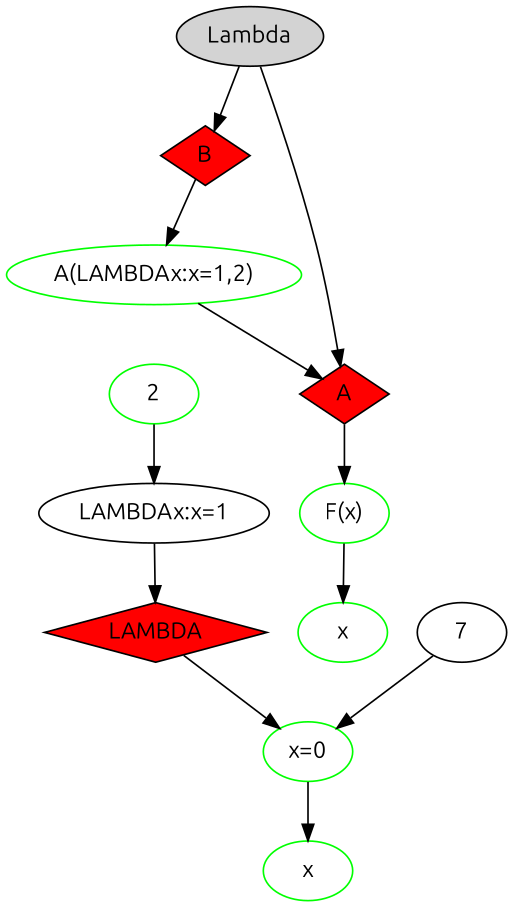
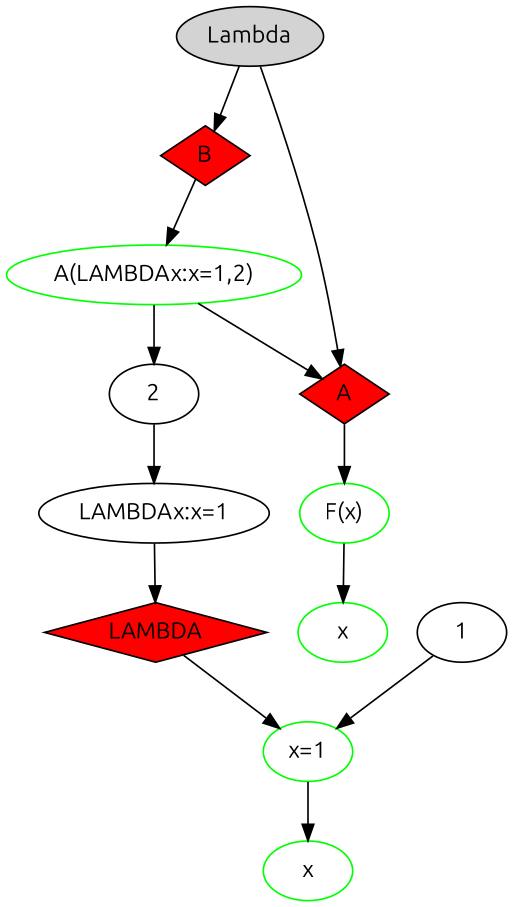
none -> (154, 326)
(154, 394) -> (154, 394)
(462, 632) -> (462, 632)
(308, 752) -> (308, 752)
